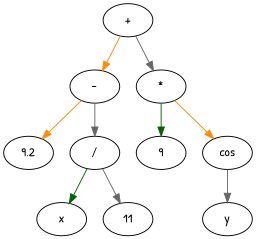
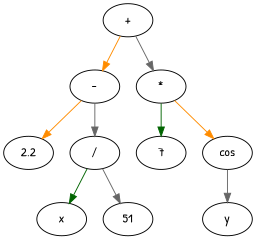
(29, 153) -> (29, 153)
(161, 153) -> (161, 153)
(128, 219) -> (128, 219)
